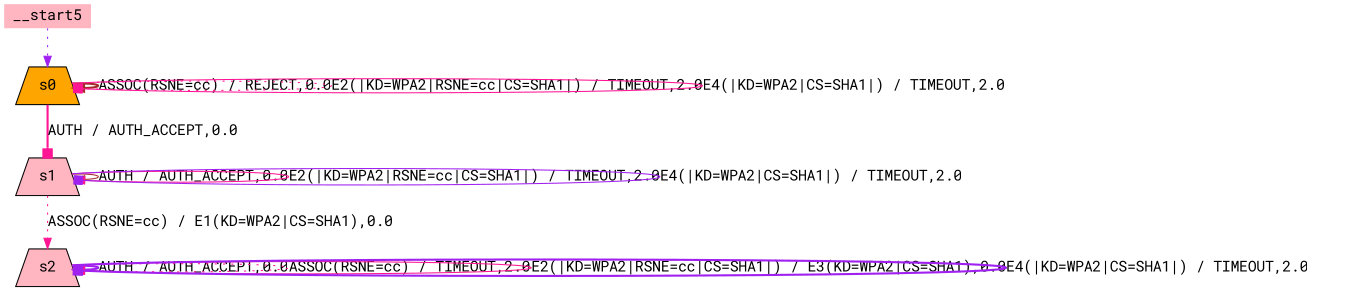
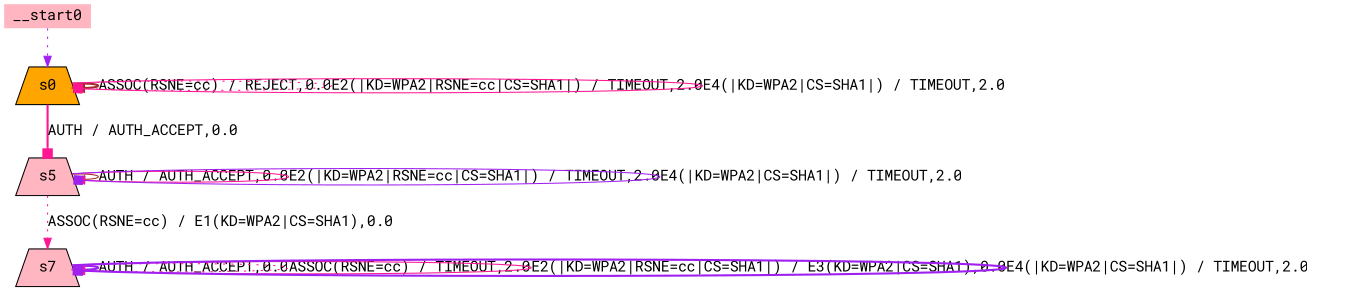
(48, 16) -> (48, 16)
(48, 177) -> (48, 177)
(48, 268) -> (48, 268)
